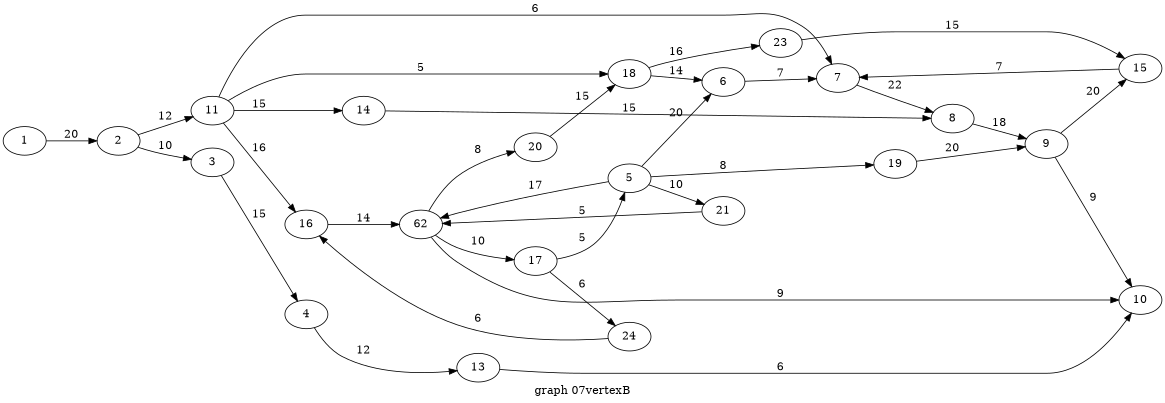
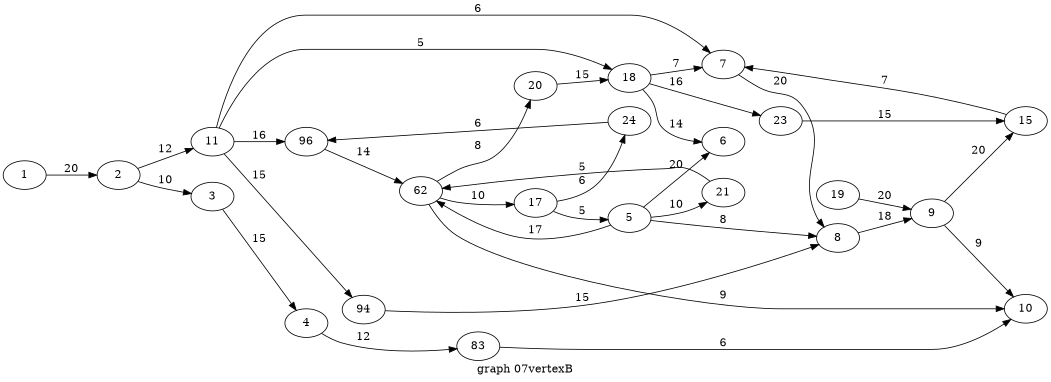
(777, 80) -> (672, 72)
(895, 86) -> (781, 82)
(364, 111) -> (364, 310)
(758, 171) -> (730, 229)
(306, 224) -> (306, 142)
(478, 368) -> (478, 346)
